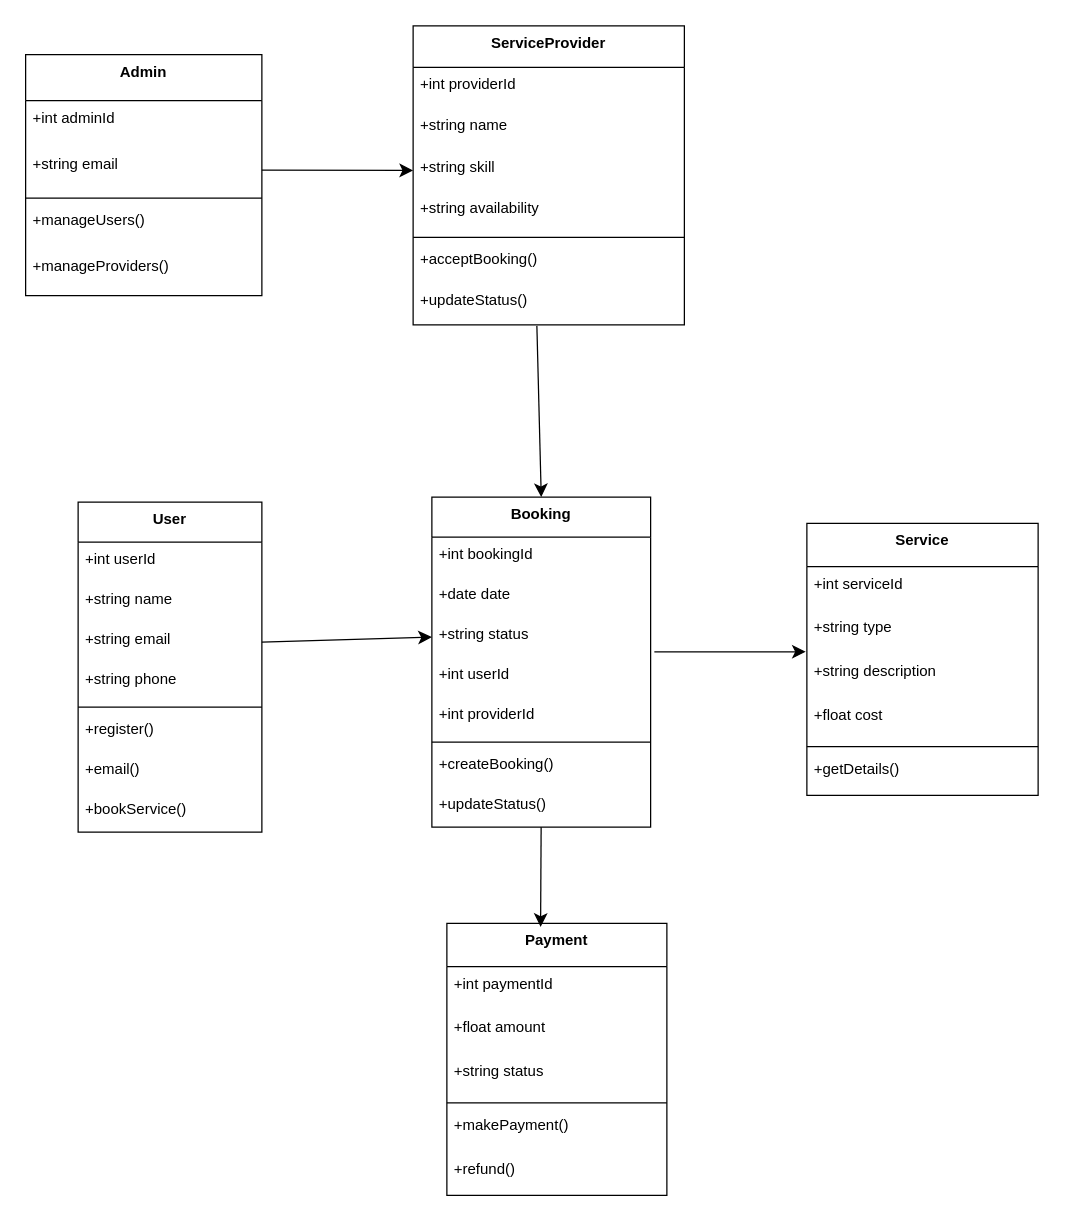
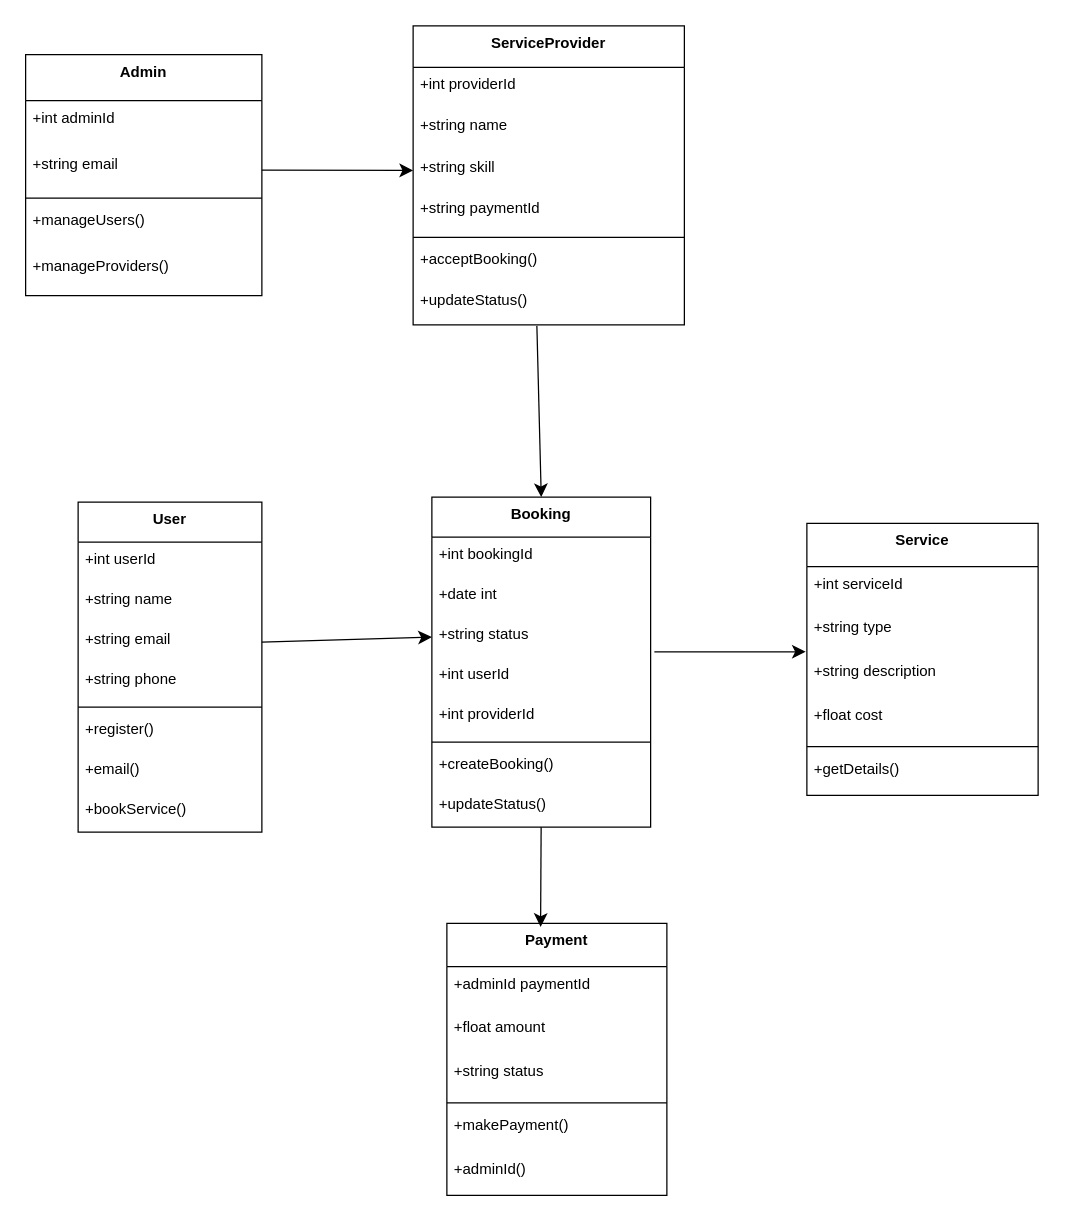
(490, 208) -> (488, 208)
(479, 594) -> (473, 594)
(509, 983) -> (525, 983)
(492, 1168) -> (494, 1168)
